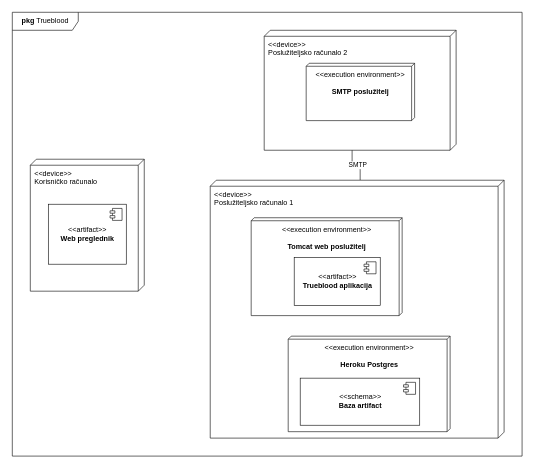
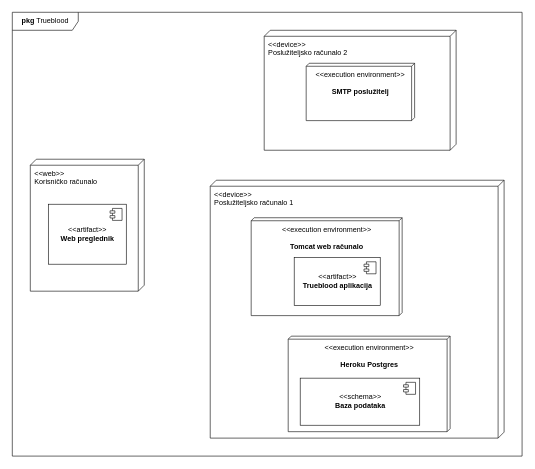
(359, 165) -> none
(69, 178) -> (69, 178)
(327, 234) -> (327, 234)
(361, 402) -> (361, 402)
